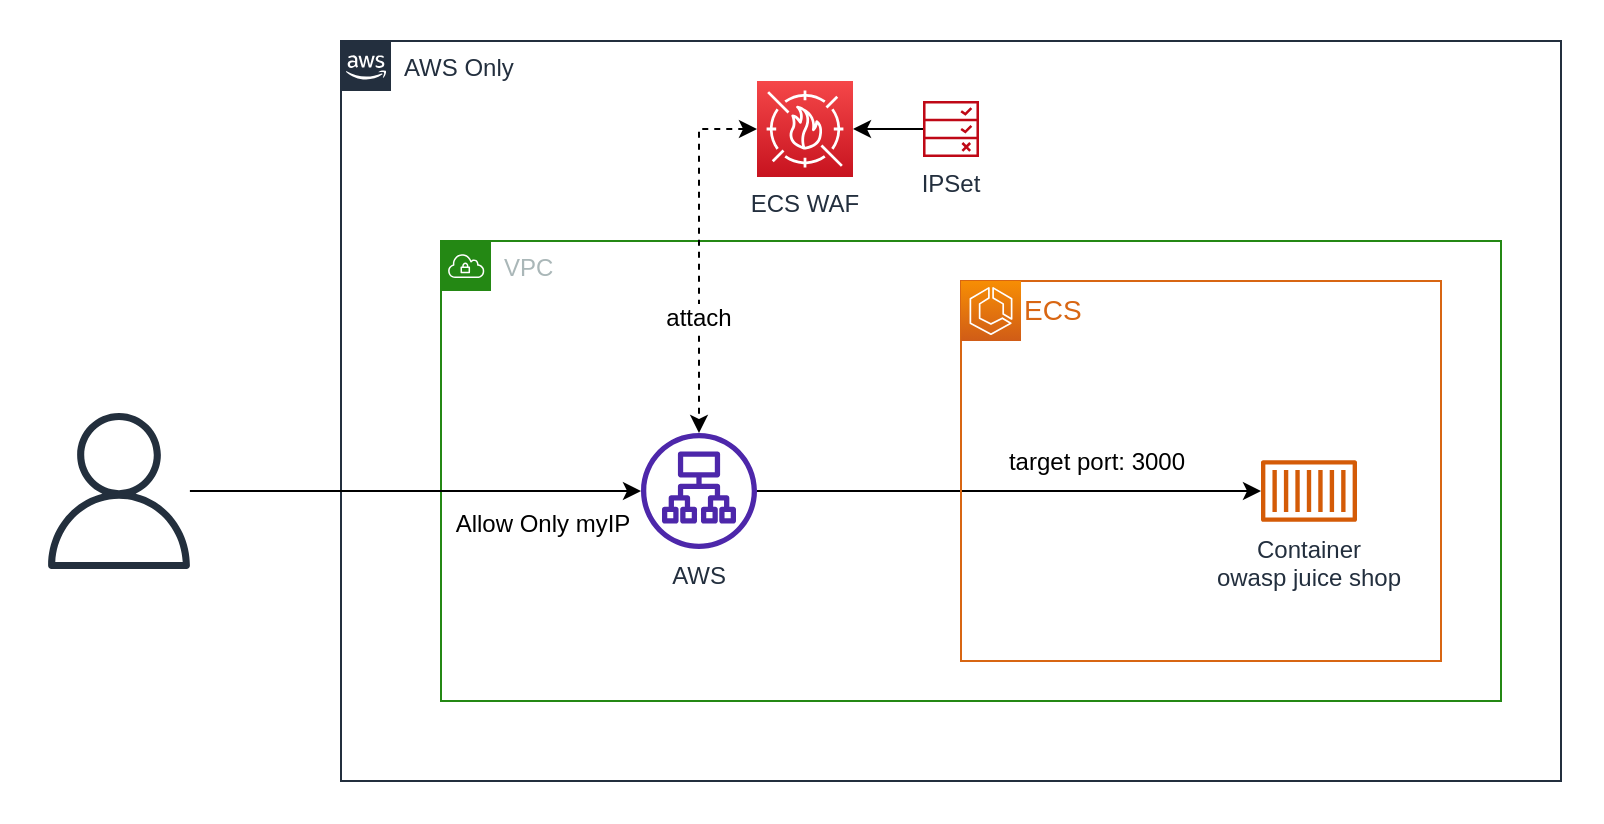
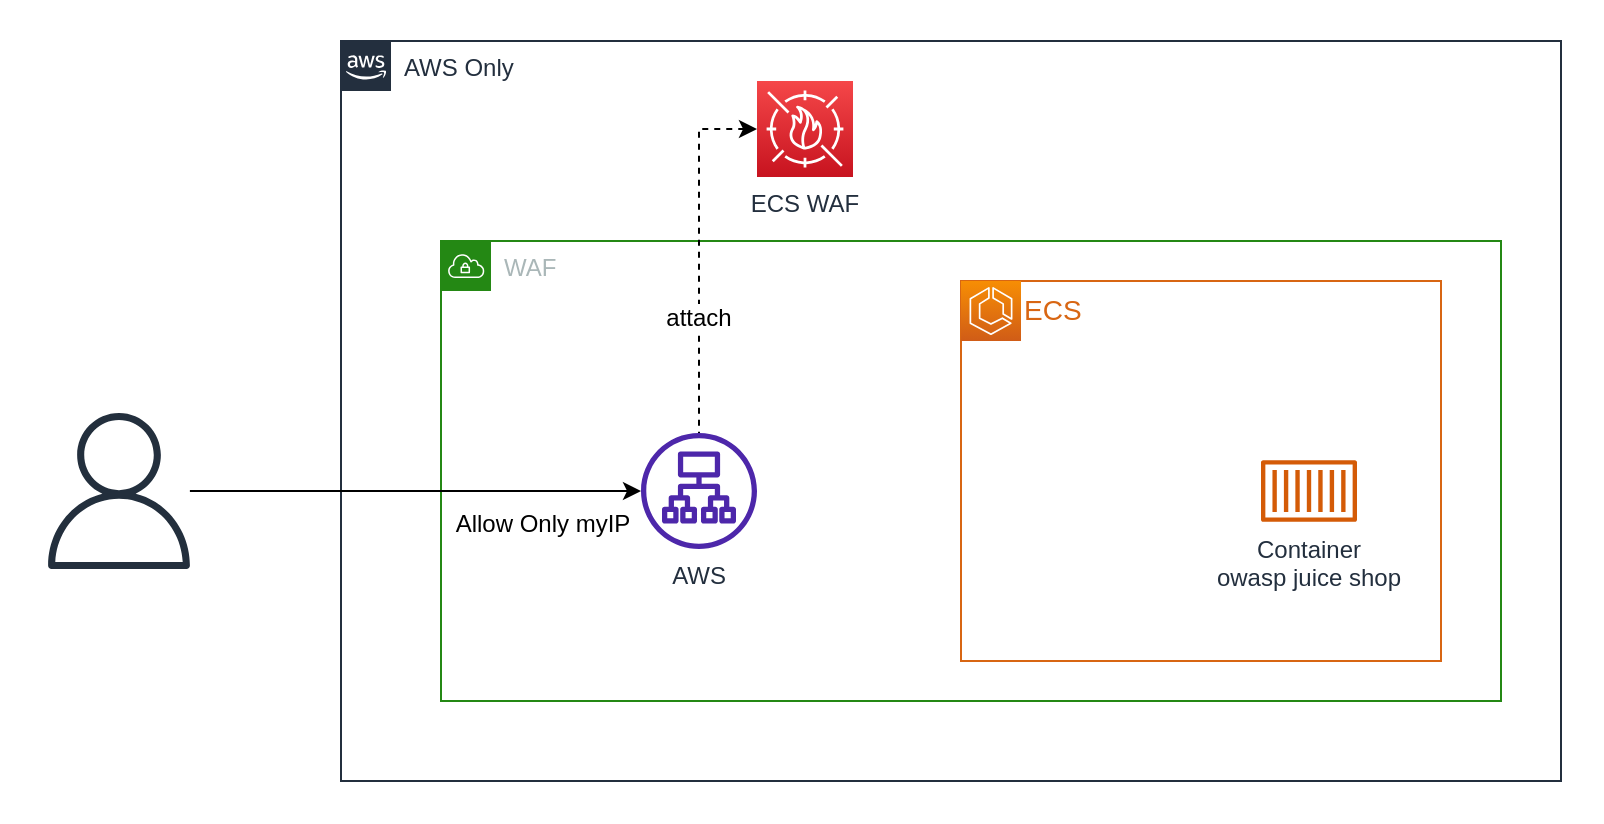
(885, 129) -> none
(951, 129) -> none
(525, 269) -> (525, 269)
(699, 418) -> (699, 424)
(1002, 491) -> none
